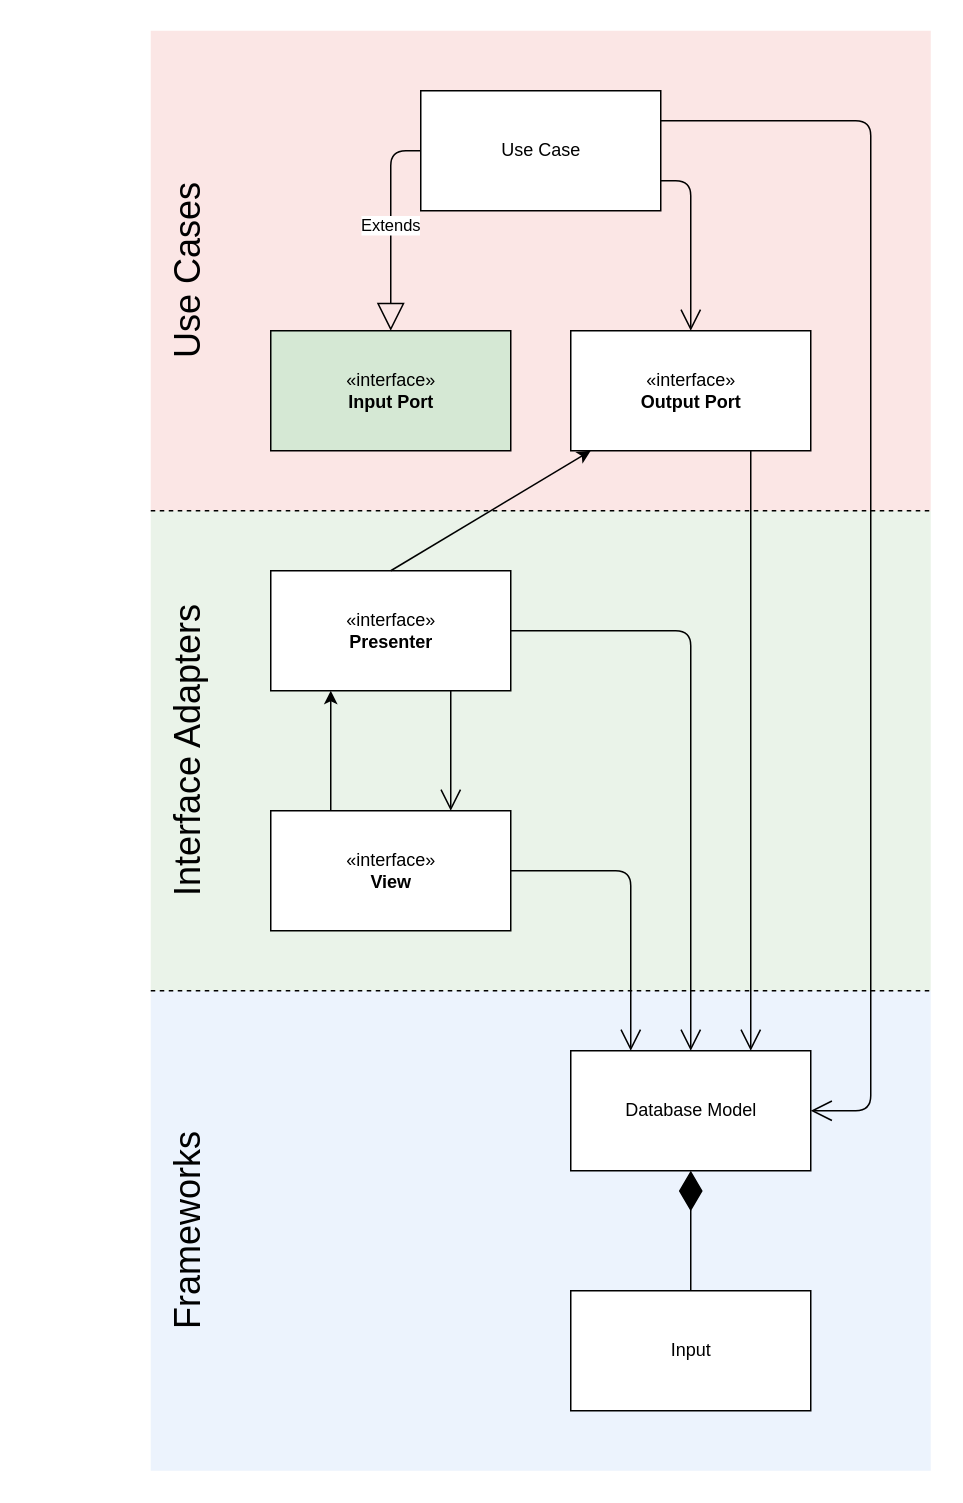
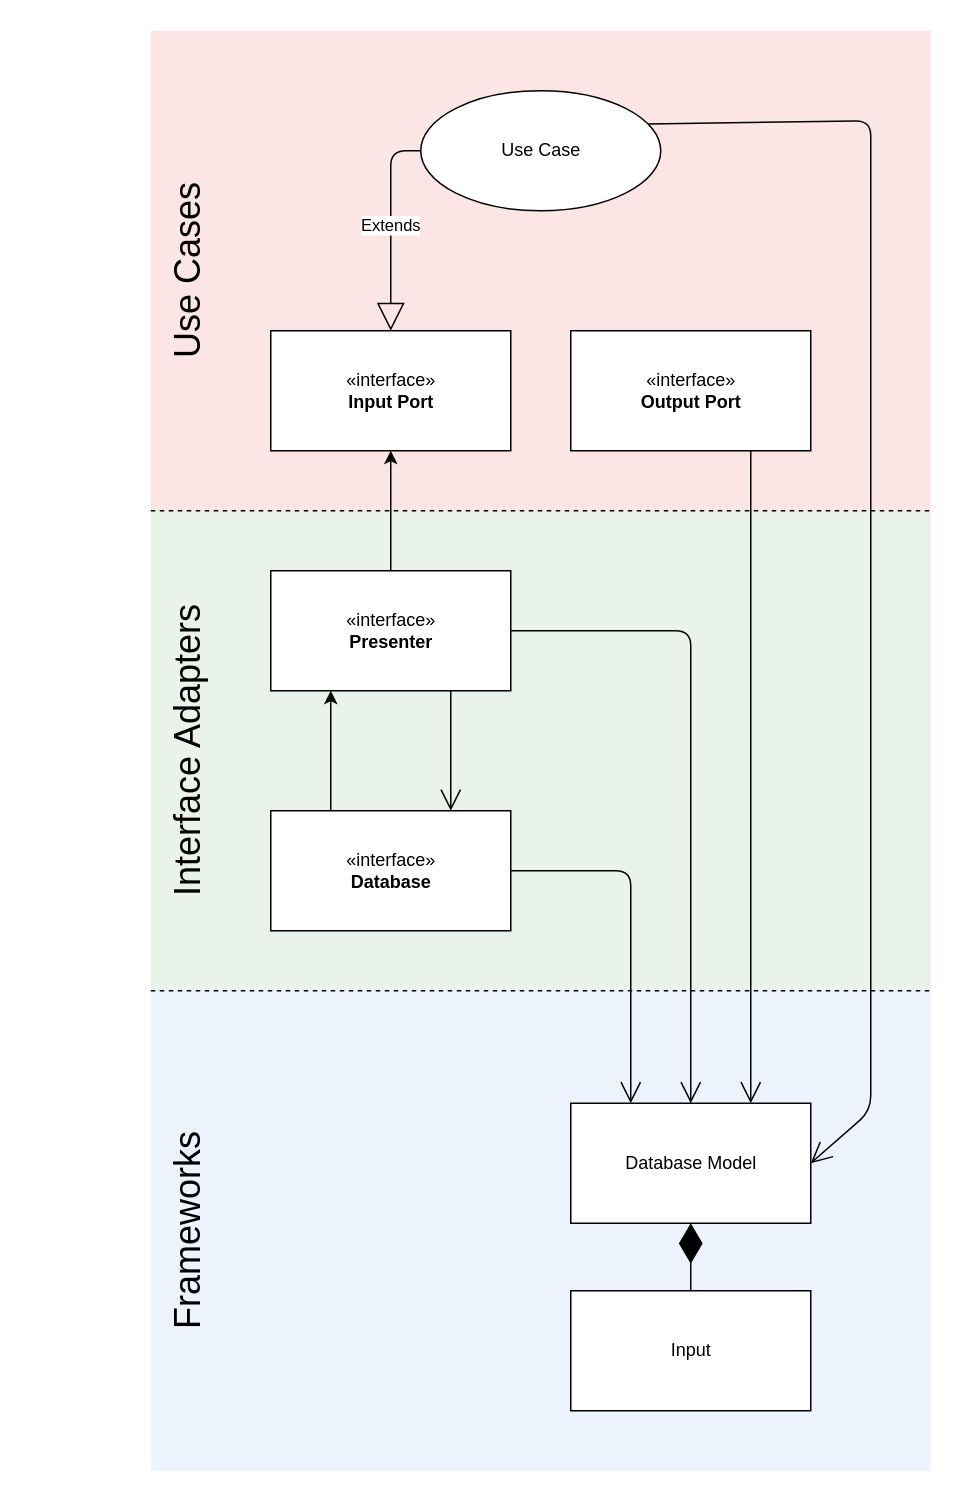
(541, 151) -> (541, 151)
(691, 244) -> none
(391, 391) -> (391, 391)
(439, 542) -> (391, 516)
(392, 871) -> (392, 871)
(691, 1111) -> (691, 1163)
